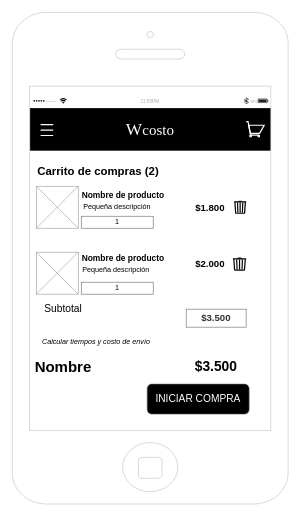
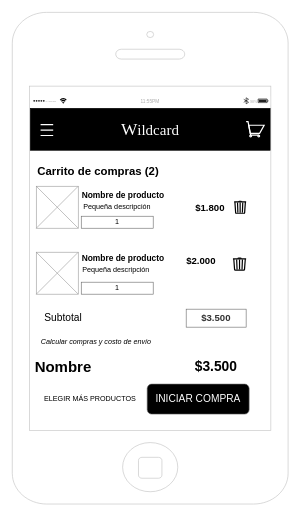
(150, 129) -> (150, 129)
(210, 264) -> (201, 261)
(63, 309) -> (63, 318)
(96, 342) -> (96, 342)
none -> (90, 399)
